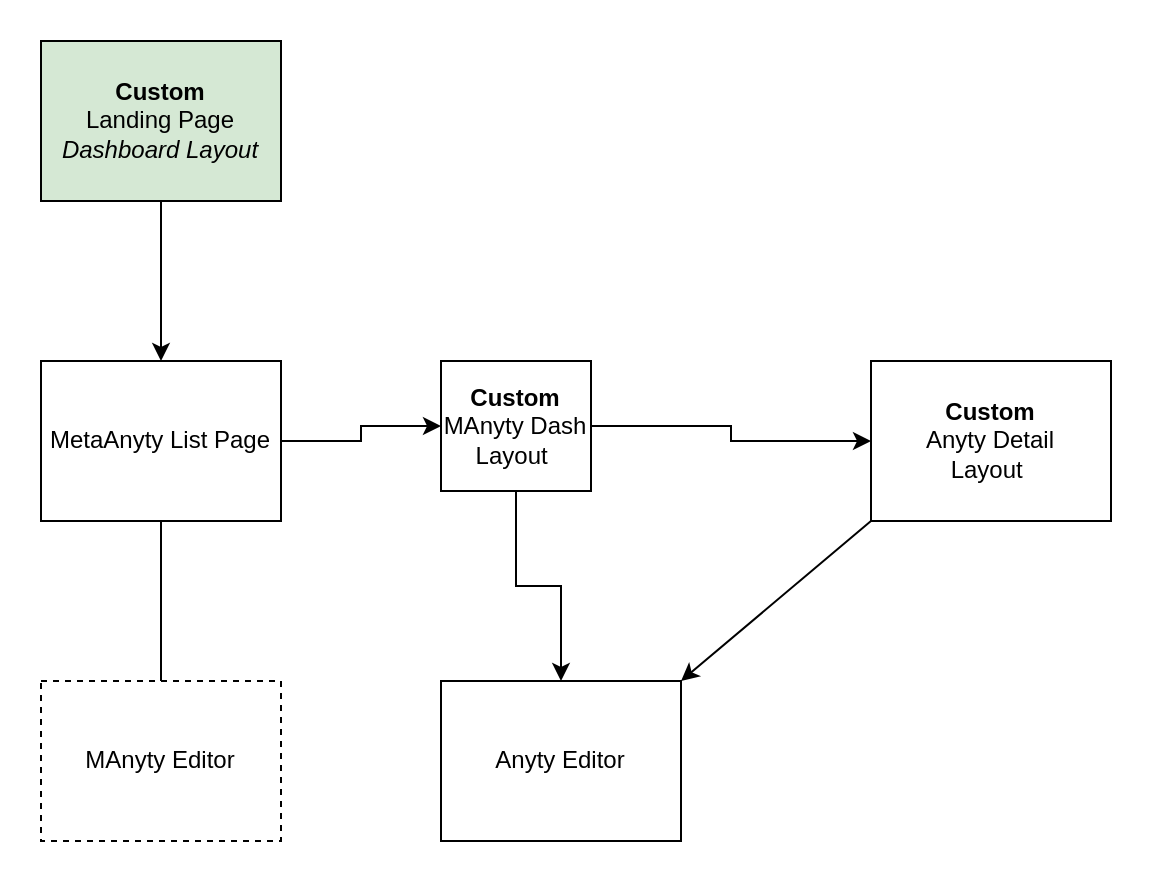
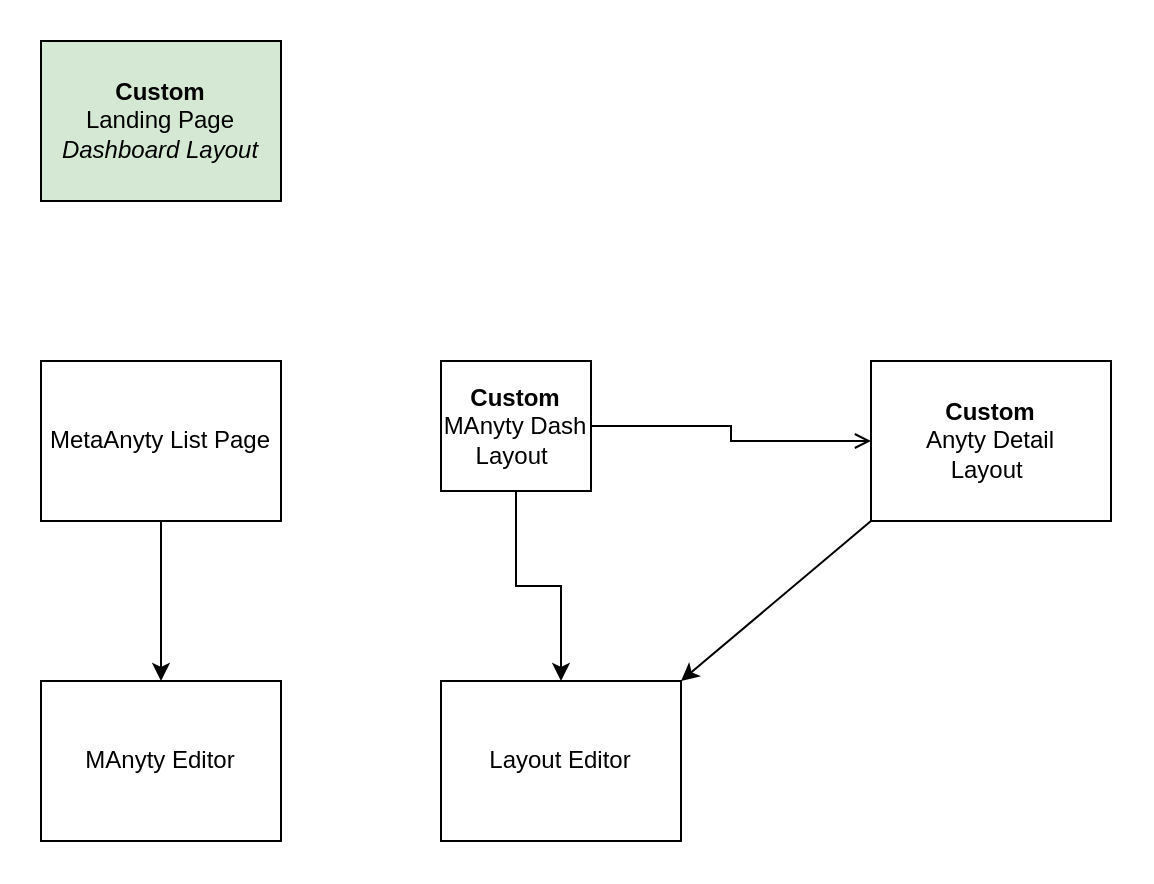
(161, 274) -> none
(361, 440) -> none
(856, 441) -> (858, 441)
(161, 672) -> (161, 666)
(161, 761) -> (161, 761)
(561, 761) -> (561, 761)
